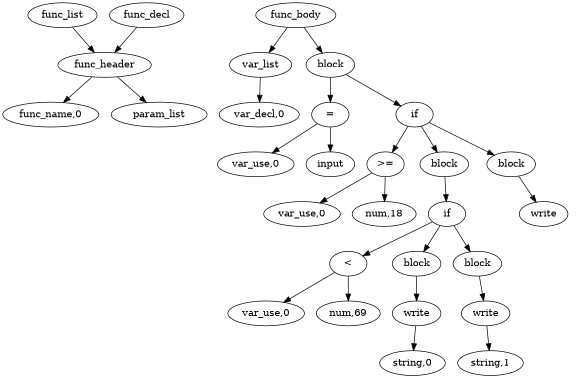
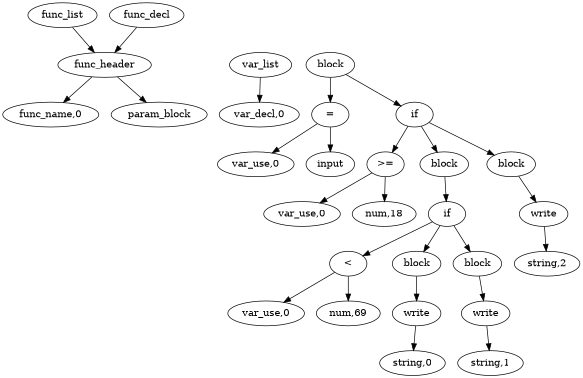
(296, 15) -> none
(159, 115) -> (159, 115)
none -> (547, 264)
